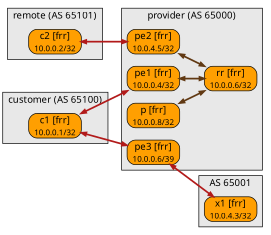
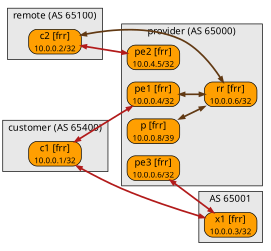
(55, 16) -> (55, 16)
(192, 60) -> (162, 33)
(55, 100) -> (55, 128)
(153, 120) -> (153, 135)
(103, 139) -> (139, 196)
(153, 156) -> (153, 172)
(231, 213) -> (231, 229)
